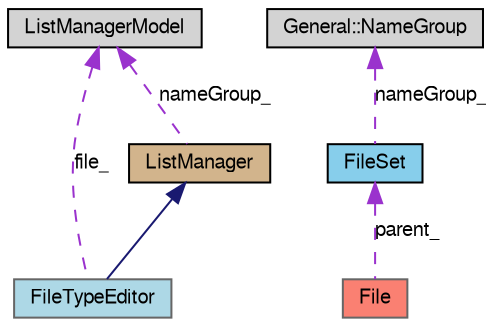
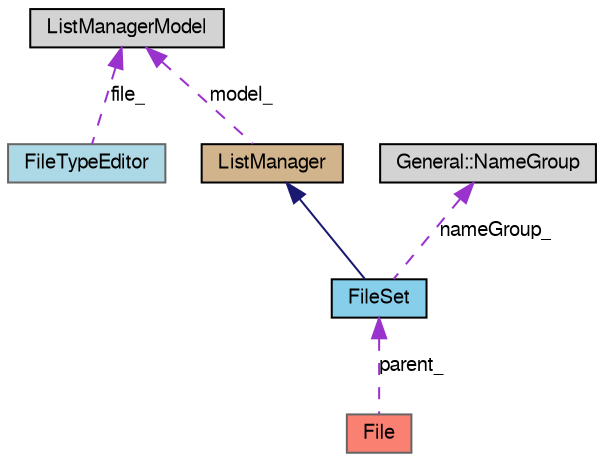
(216, 96) -> (242, 96)
(140, 239) -> (332, 239)
